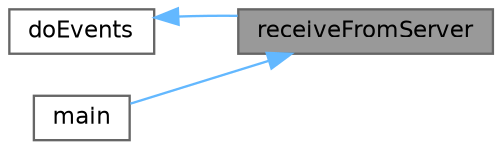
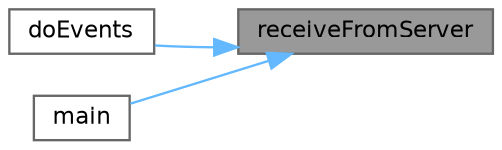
(208, 16) -> (184, 47)
